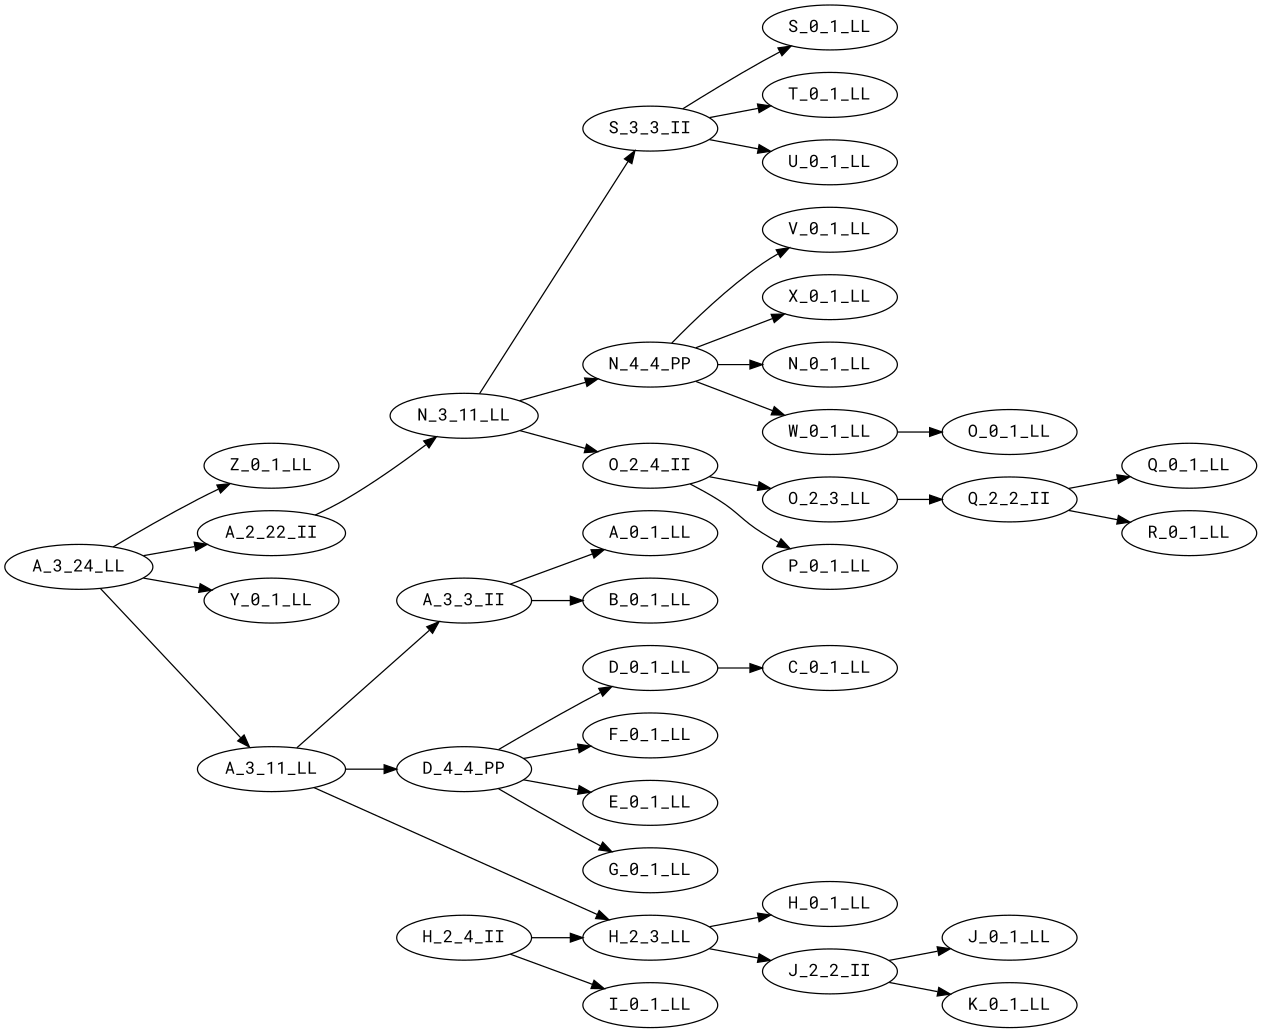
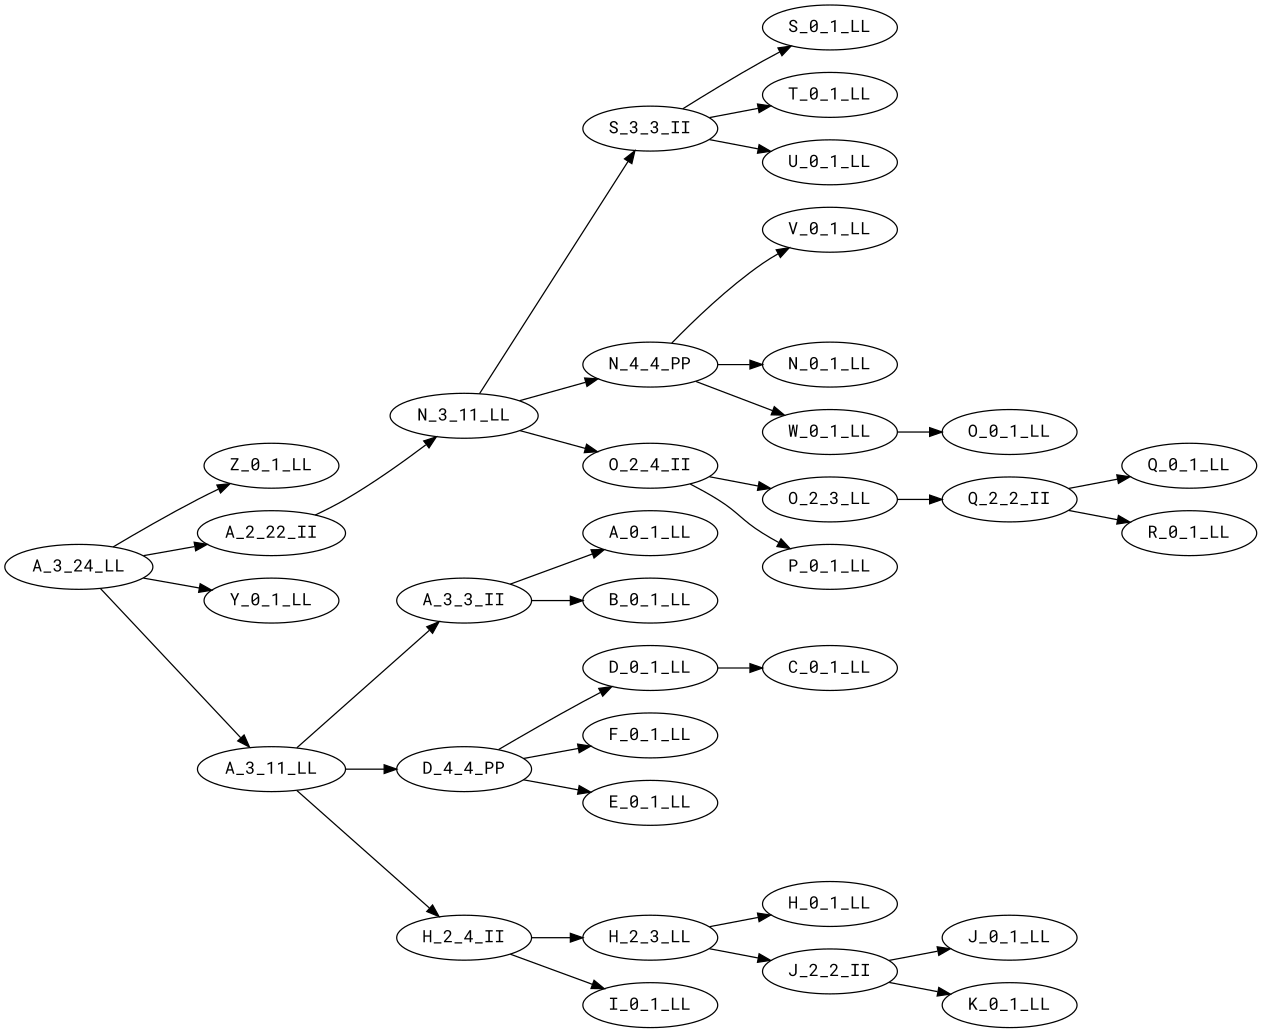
(830, 297) -> none
(456, 851) -> (363, 849)
(650, 870) -> none
